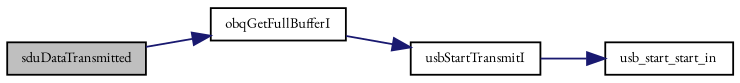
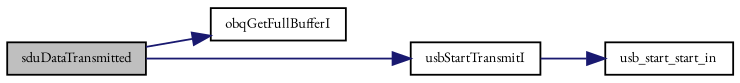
(369, 40) -> (269, 59)
